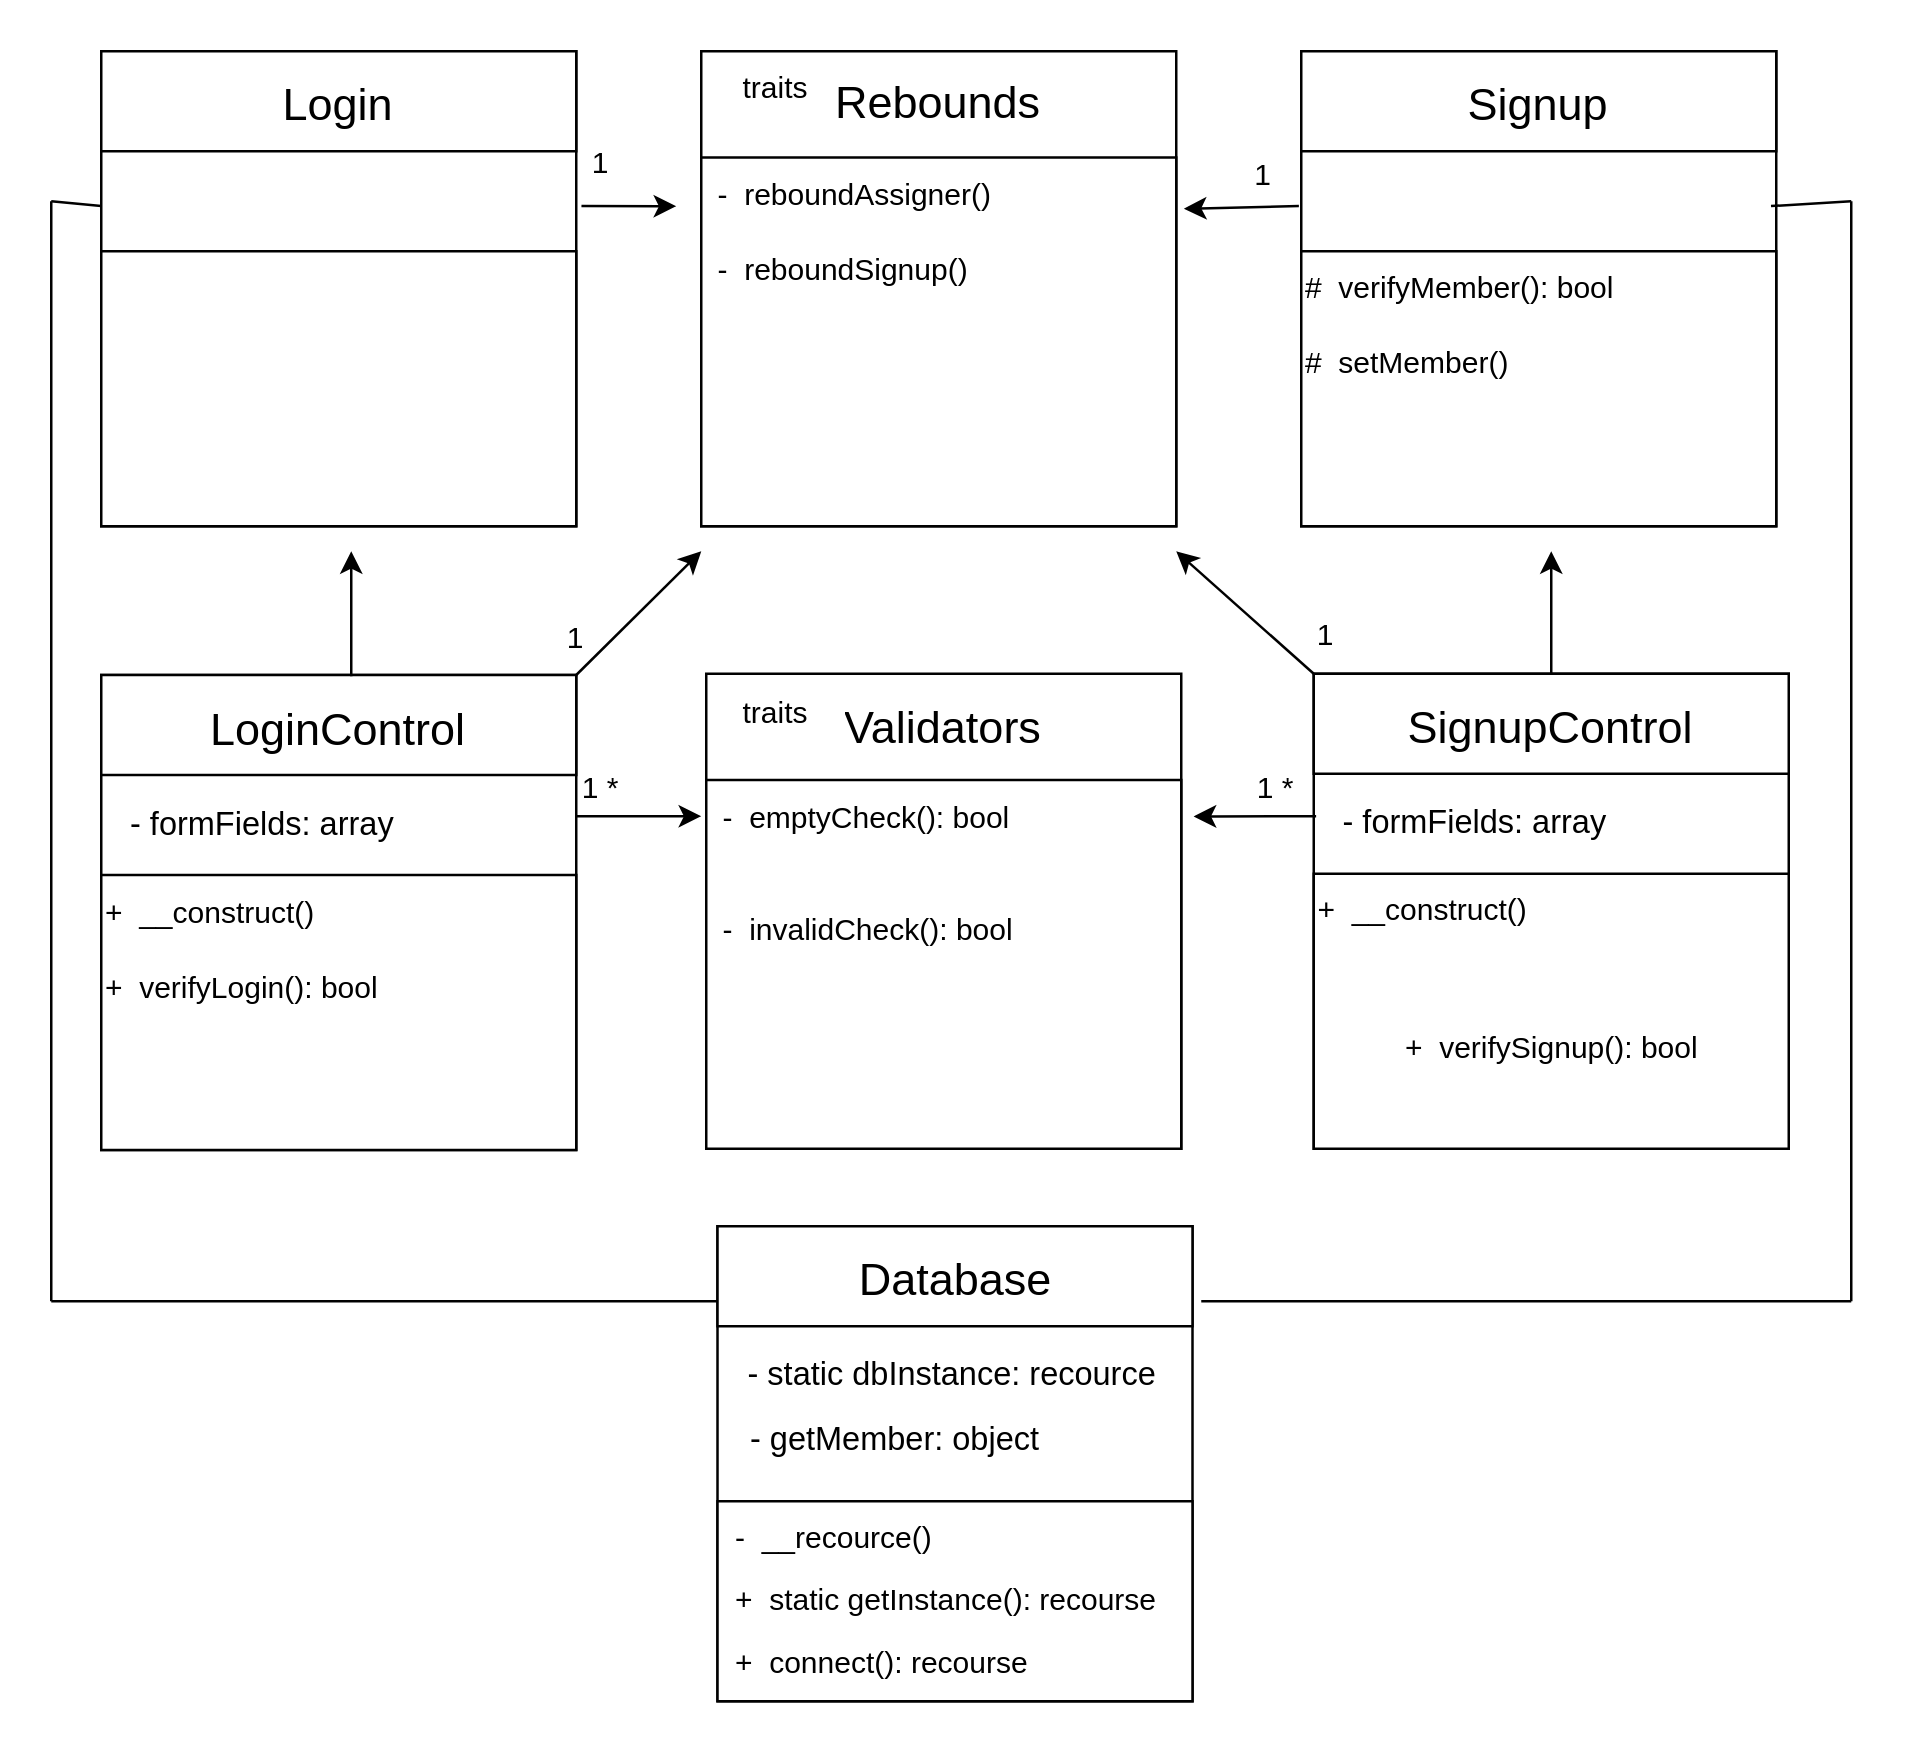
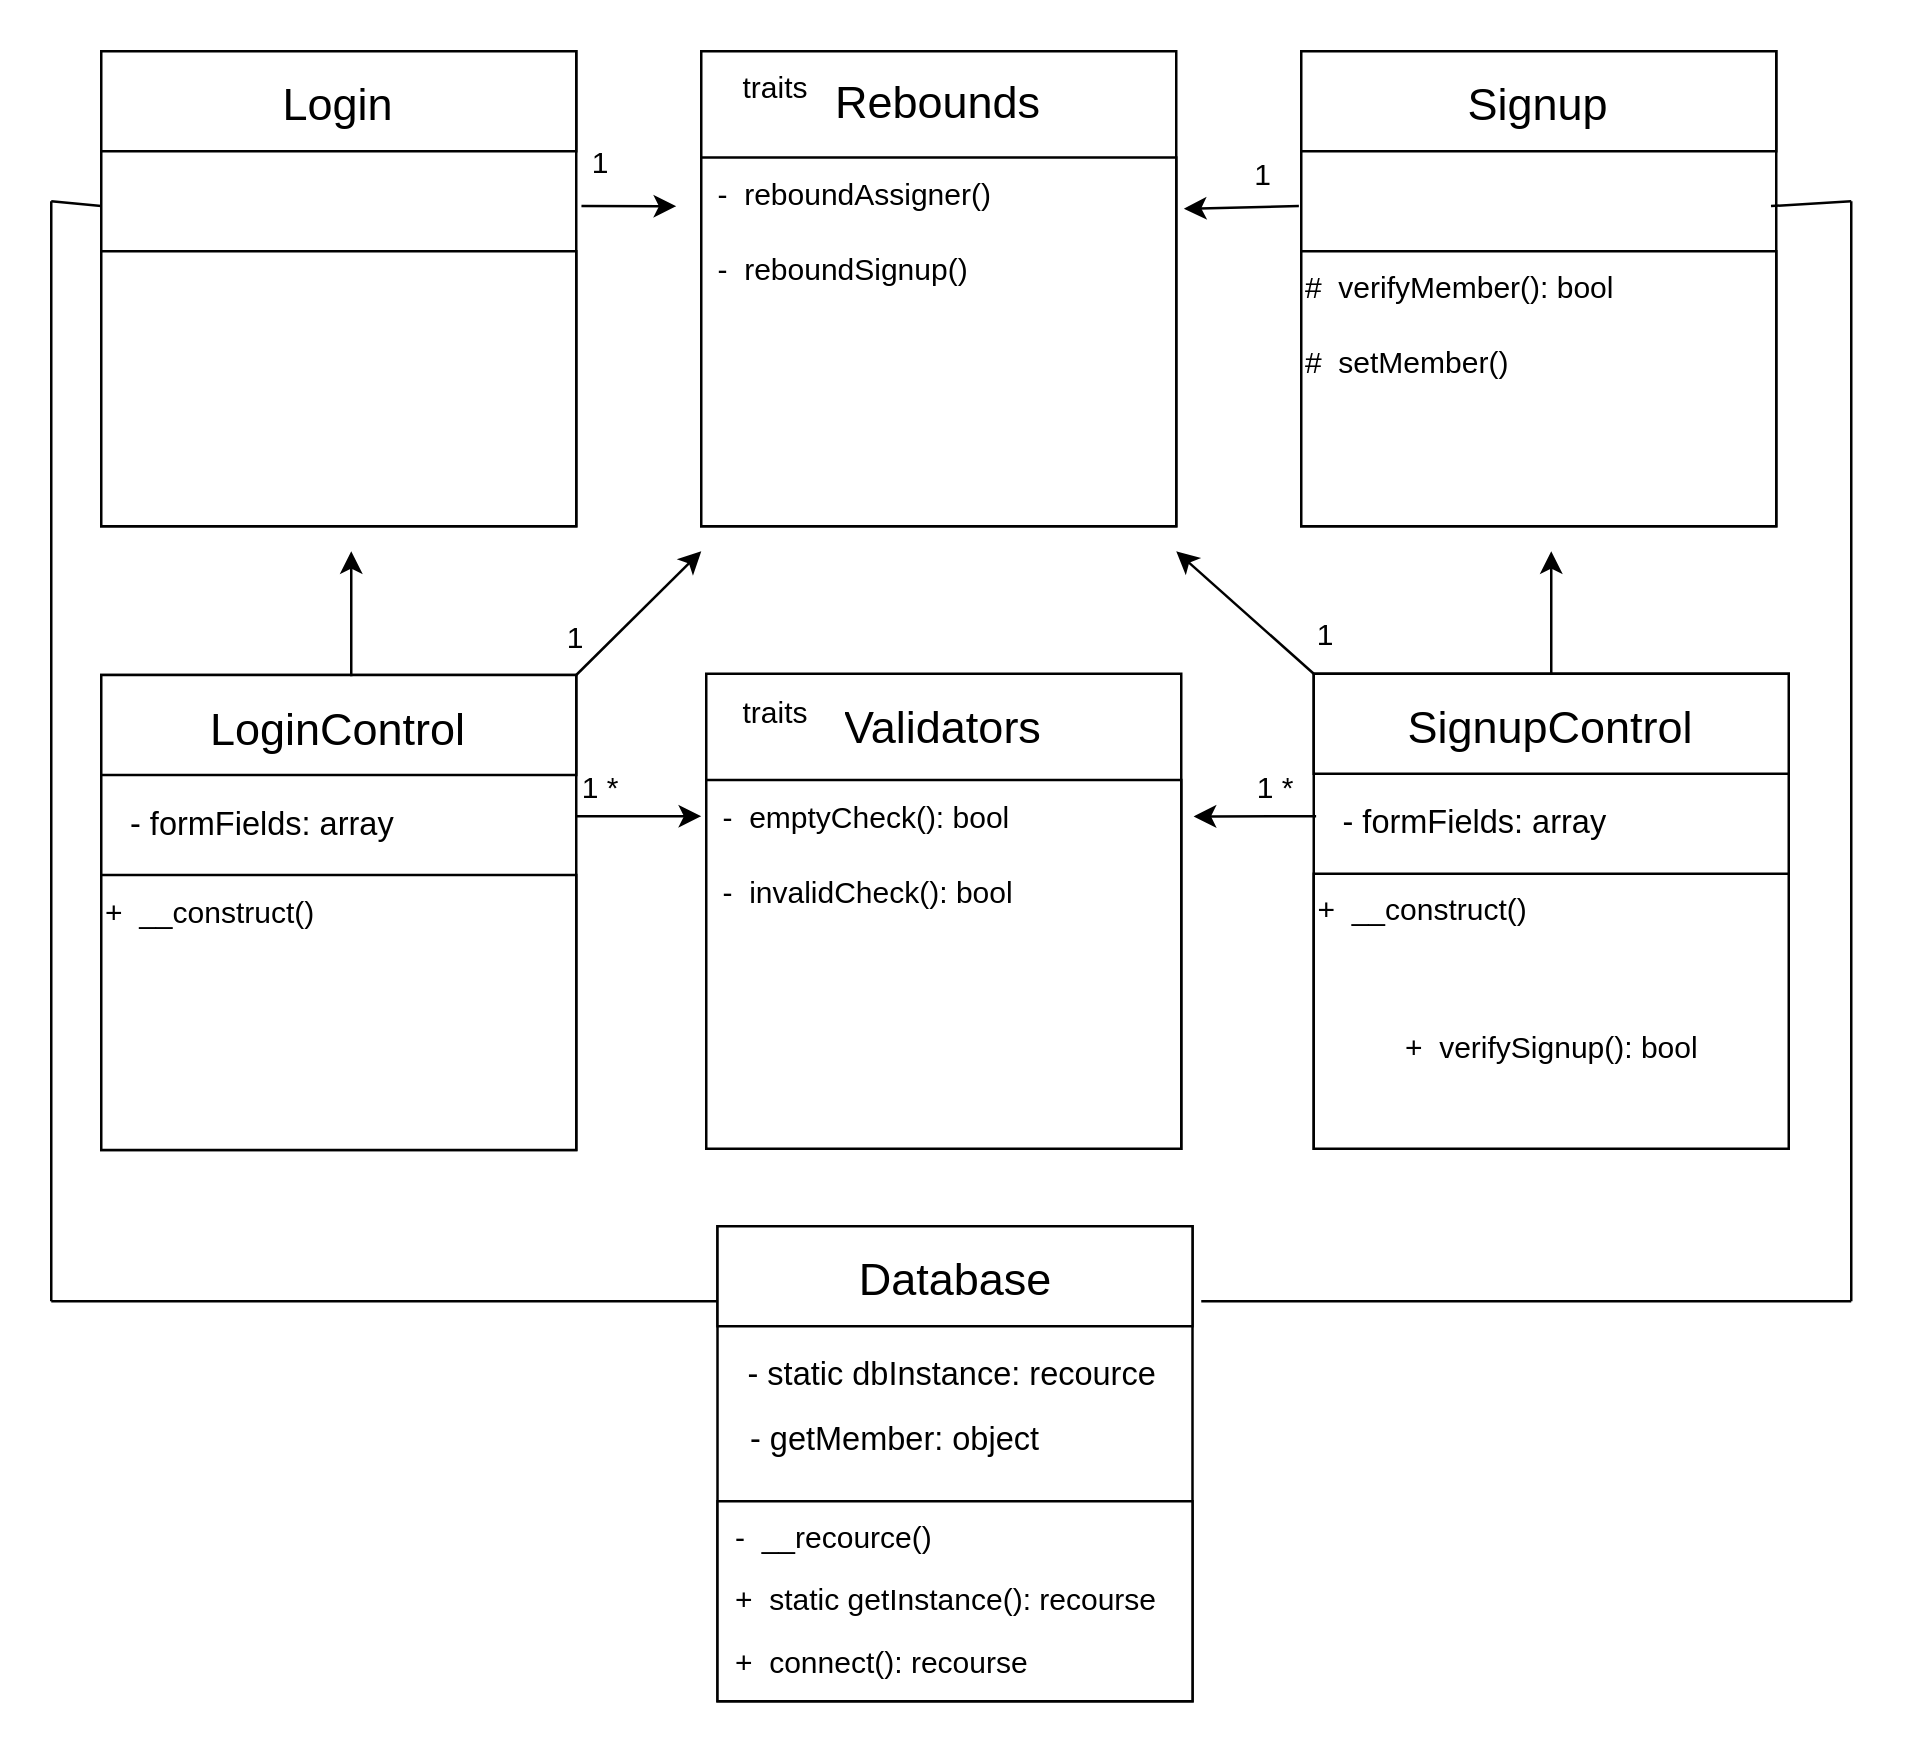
(938, 930) -> (938, 893)
(289, 988) -> none
